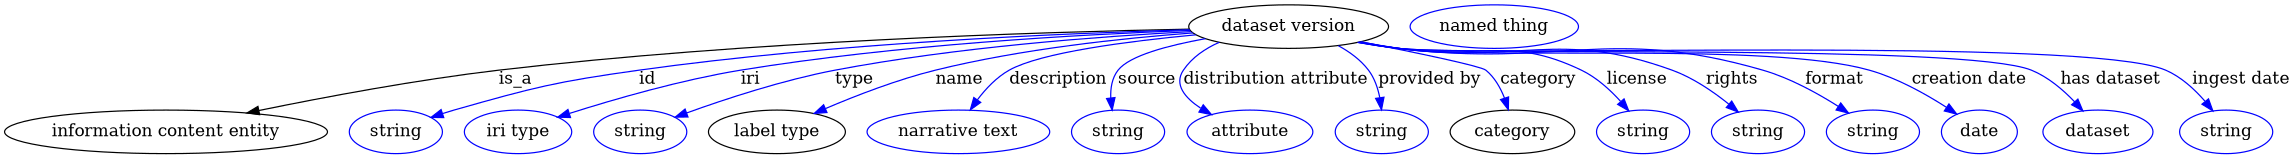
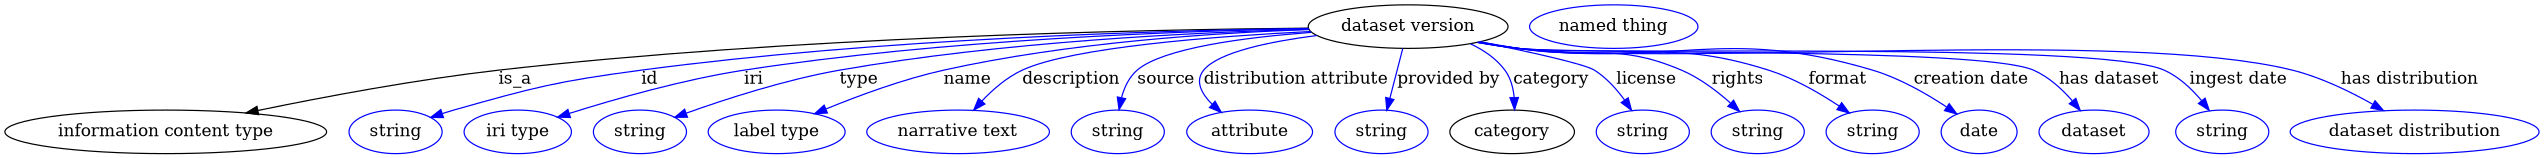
(166, 132) -> (166, 132)
(777, 132) -> (777, 132)
none -> (2415, 132)
